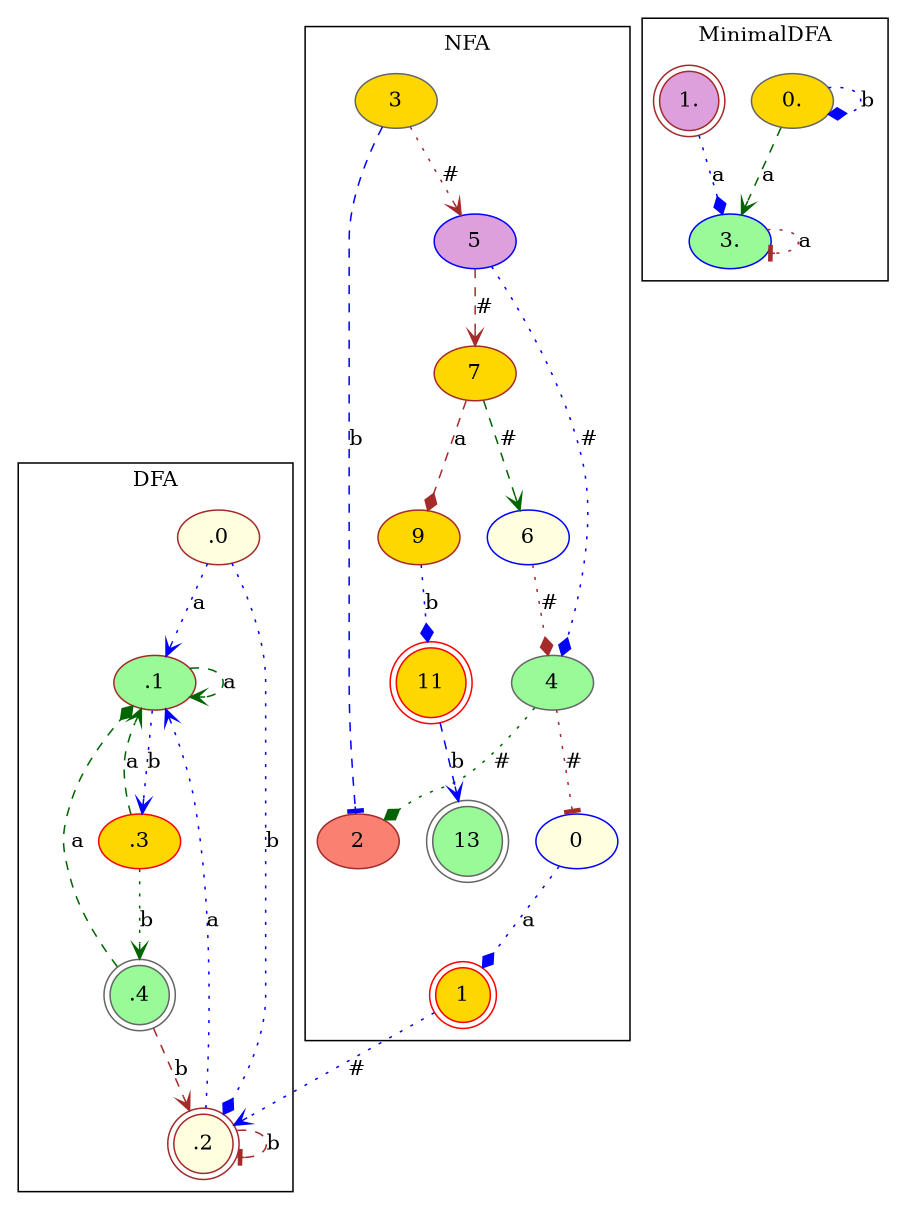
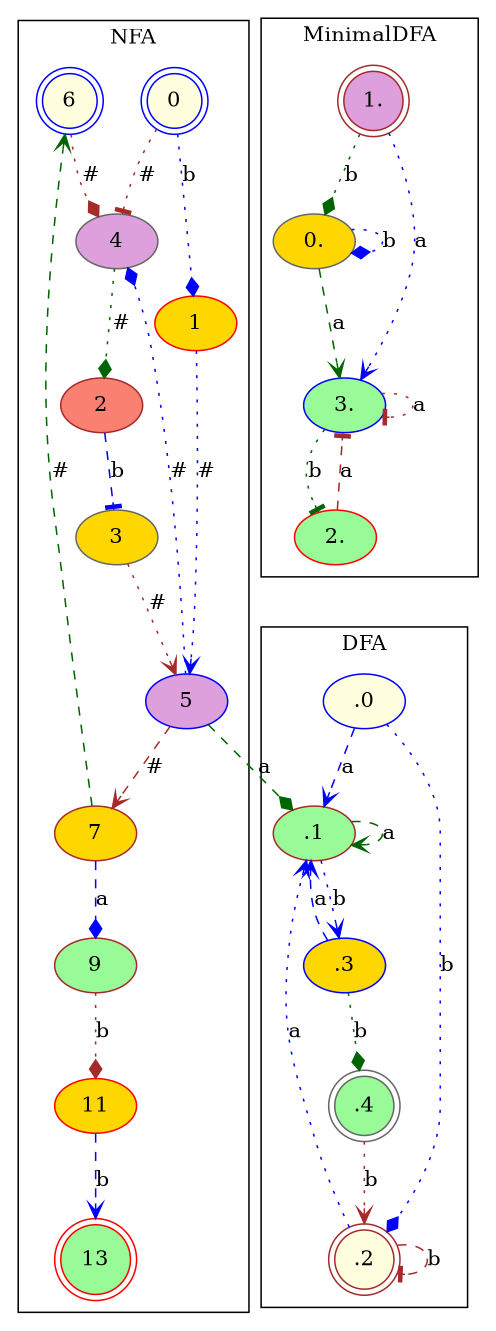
none -> (346, 166)
(708, 166) -> (414, 252)
(450, 447) -> (96, 890)
(349, 464) -> (109, 468)
(219, 537) -> (364, 701)
none -> (335, 537)
(419, 537) -> (96, 965)
(528, 537) -> (70, 101)
(424, 594) -> (96, 1026)
(190, 603) -> (342, 760)
(431, 683) -> (96, 1106)
(553, 683) -> (117, 241)
(564, 758) -> (137, 166)
(124, 768) -> (314, 910)
(140, 841) -> (345, 965)
(468, 841) -> (96, 1260)
(577, 841) -> (175, 101)
(64, 842) -> (239, 755)
(140, 906) -> (353, 1022)
(529, 921) -> (190, 175)
(463, 995) -> (196, 323)
(168, 1063) -> (364, 1175)
(341, 1065) -> (197, 505)
